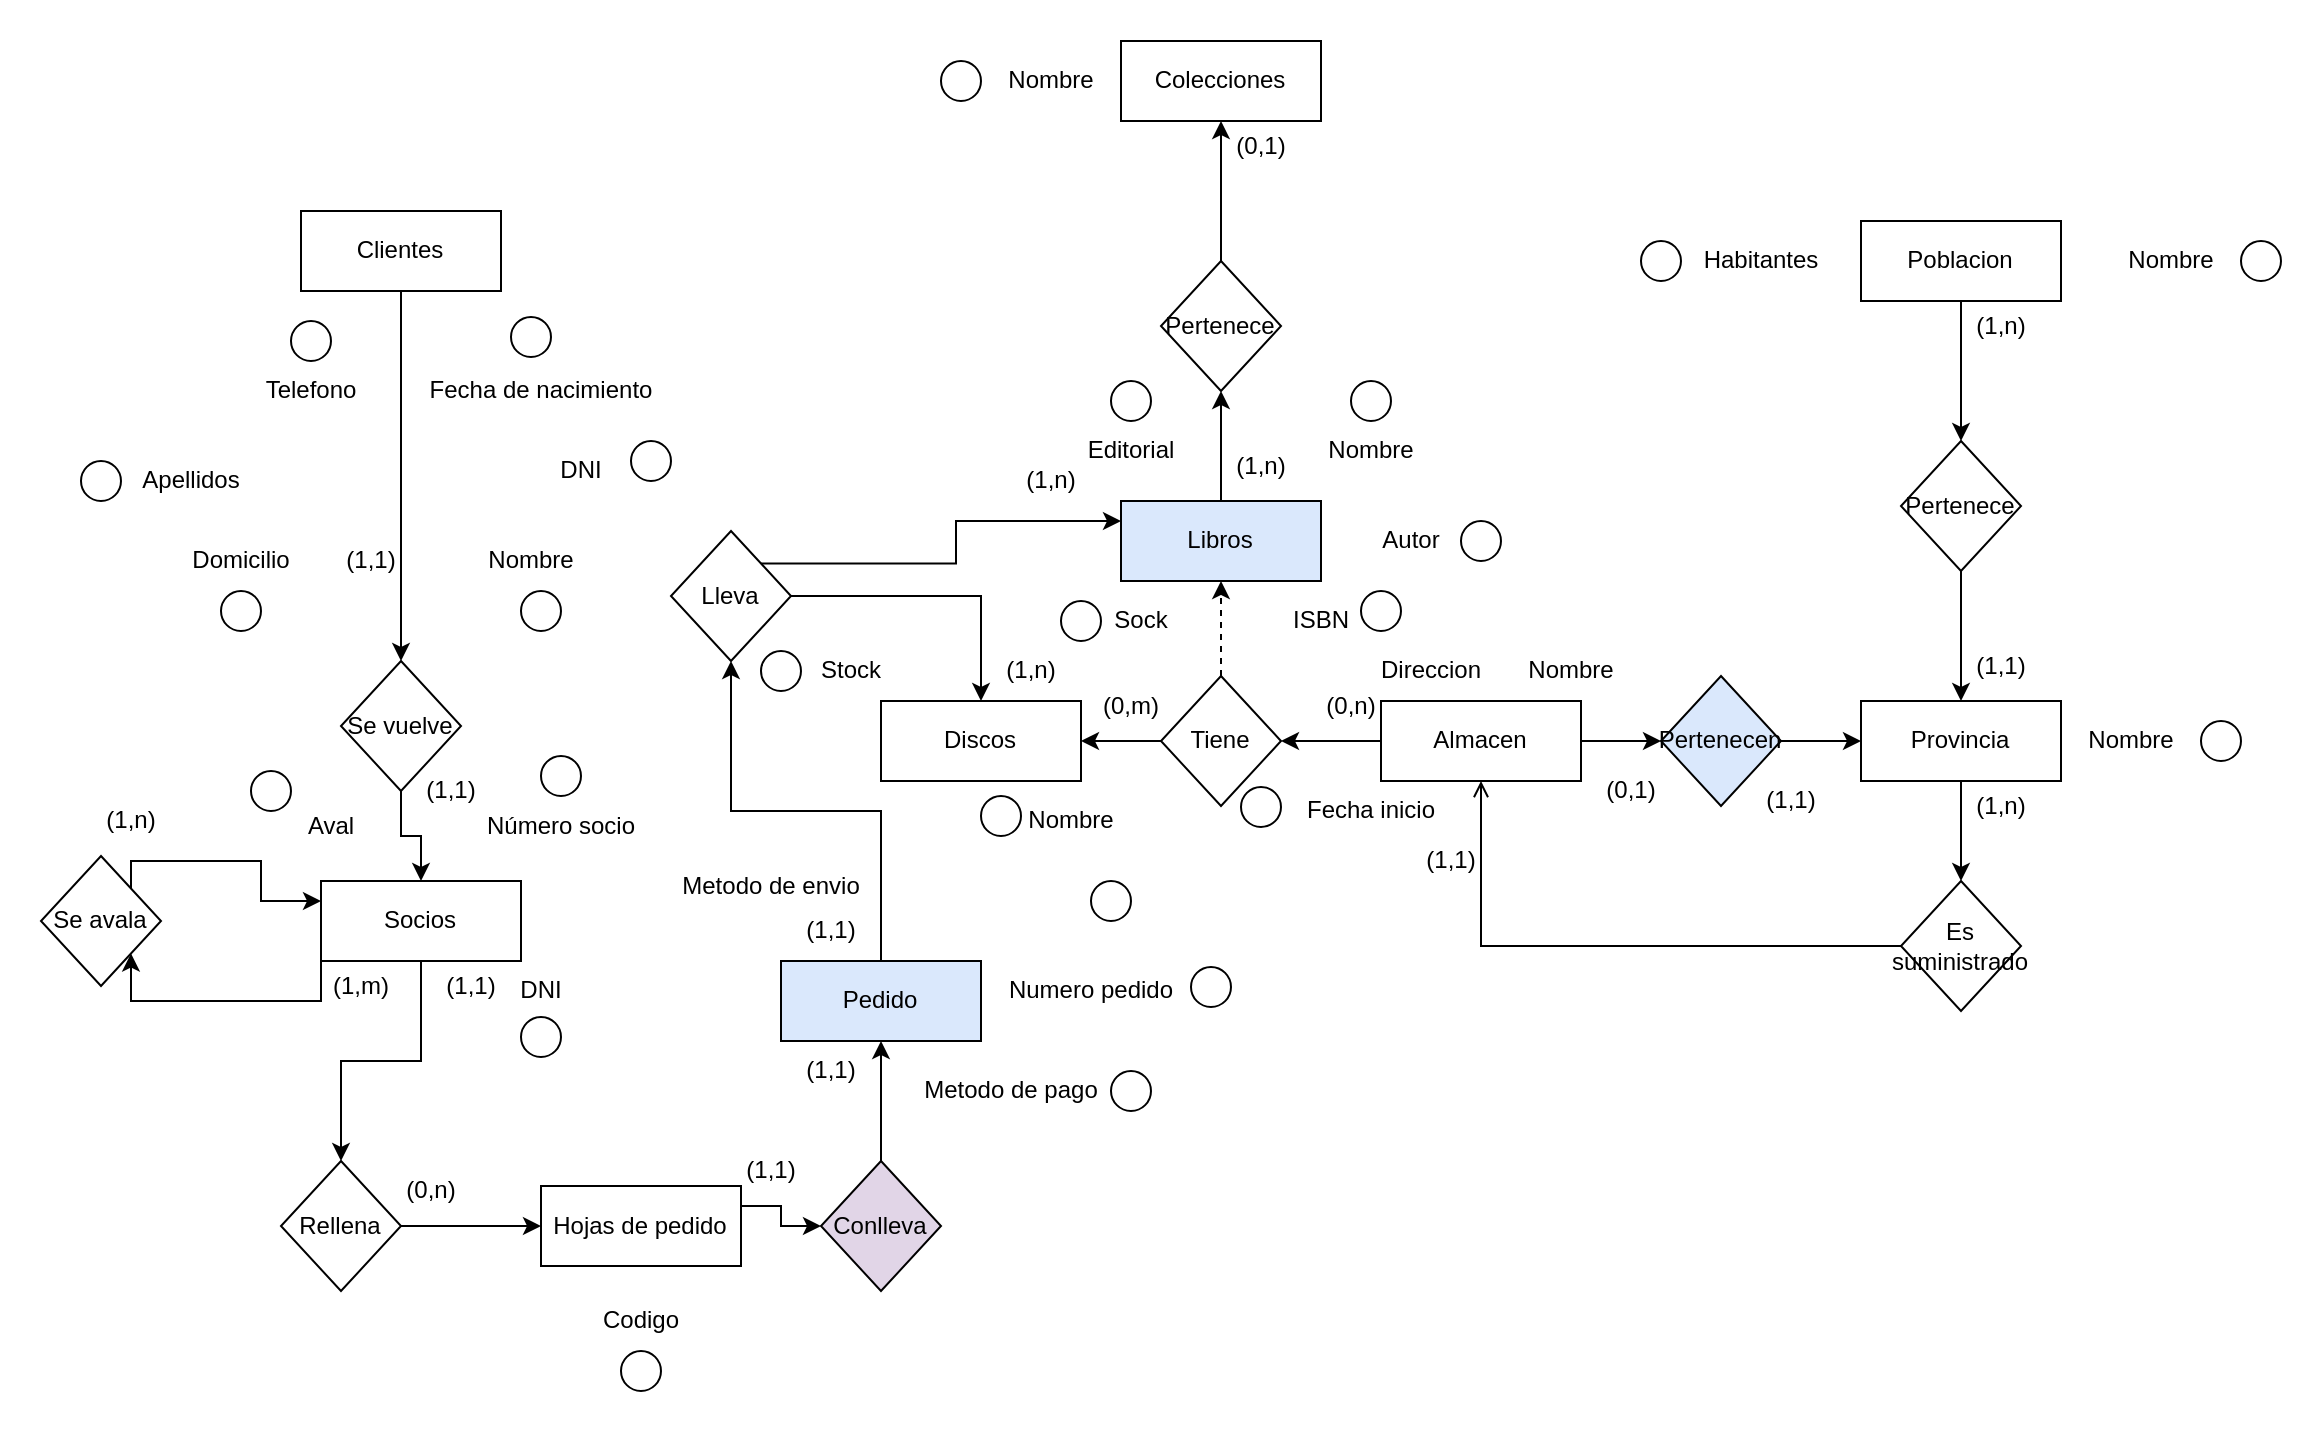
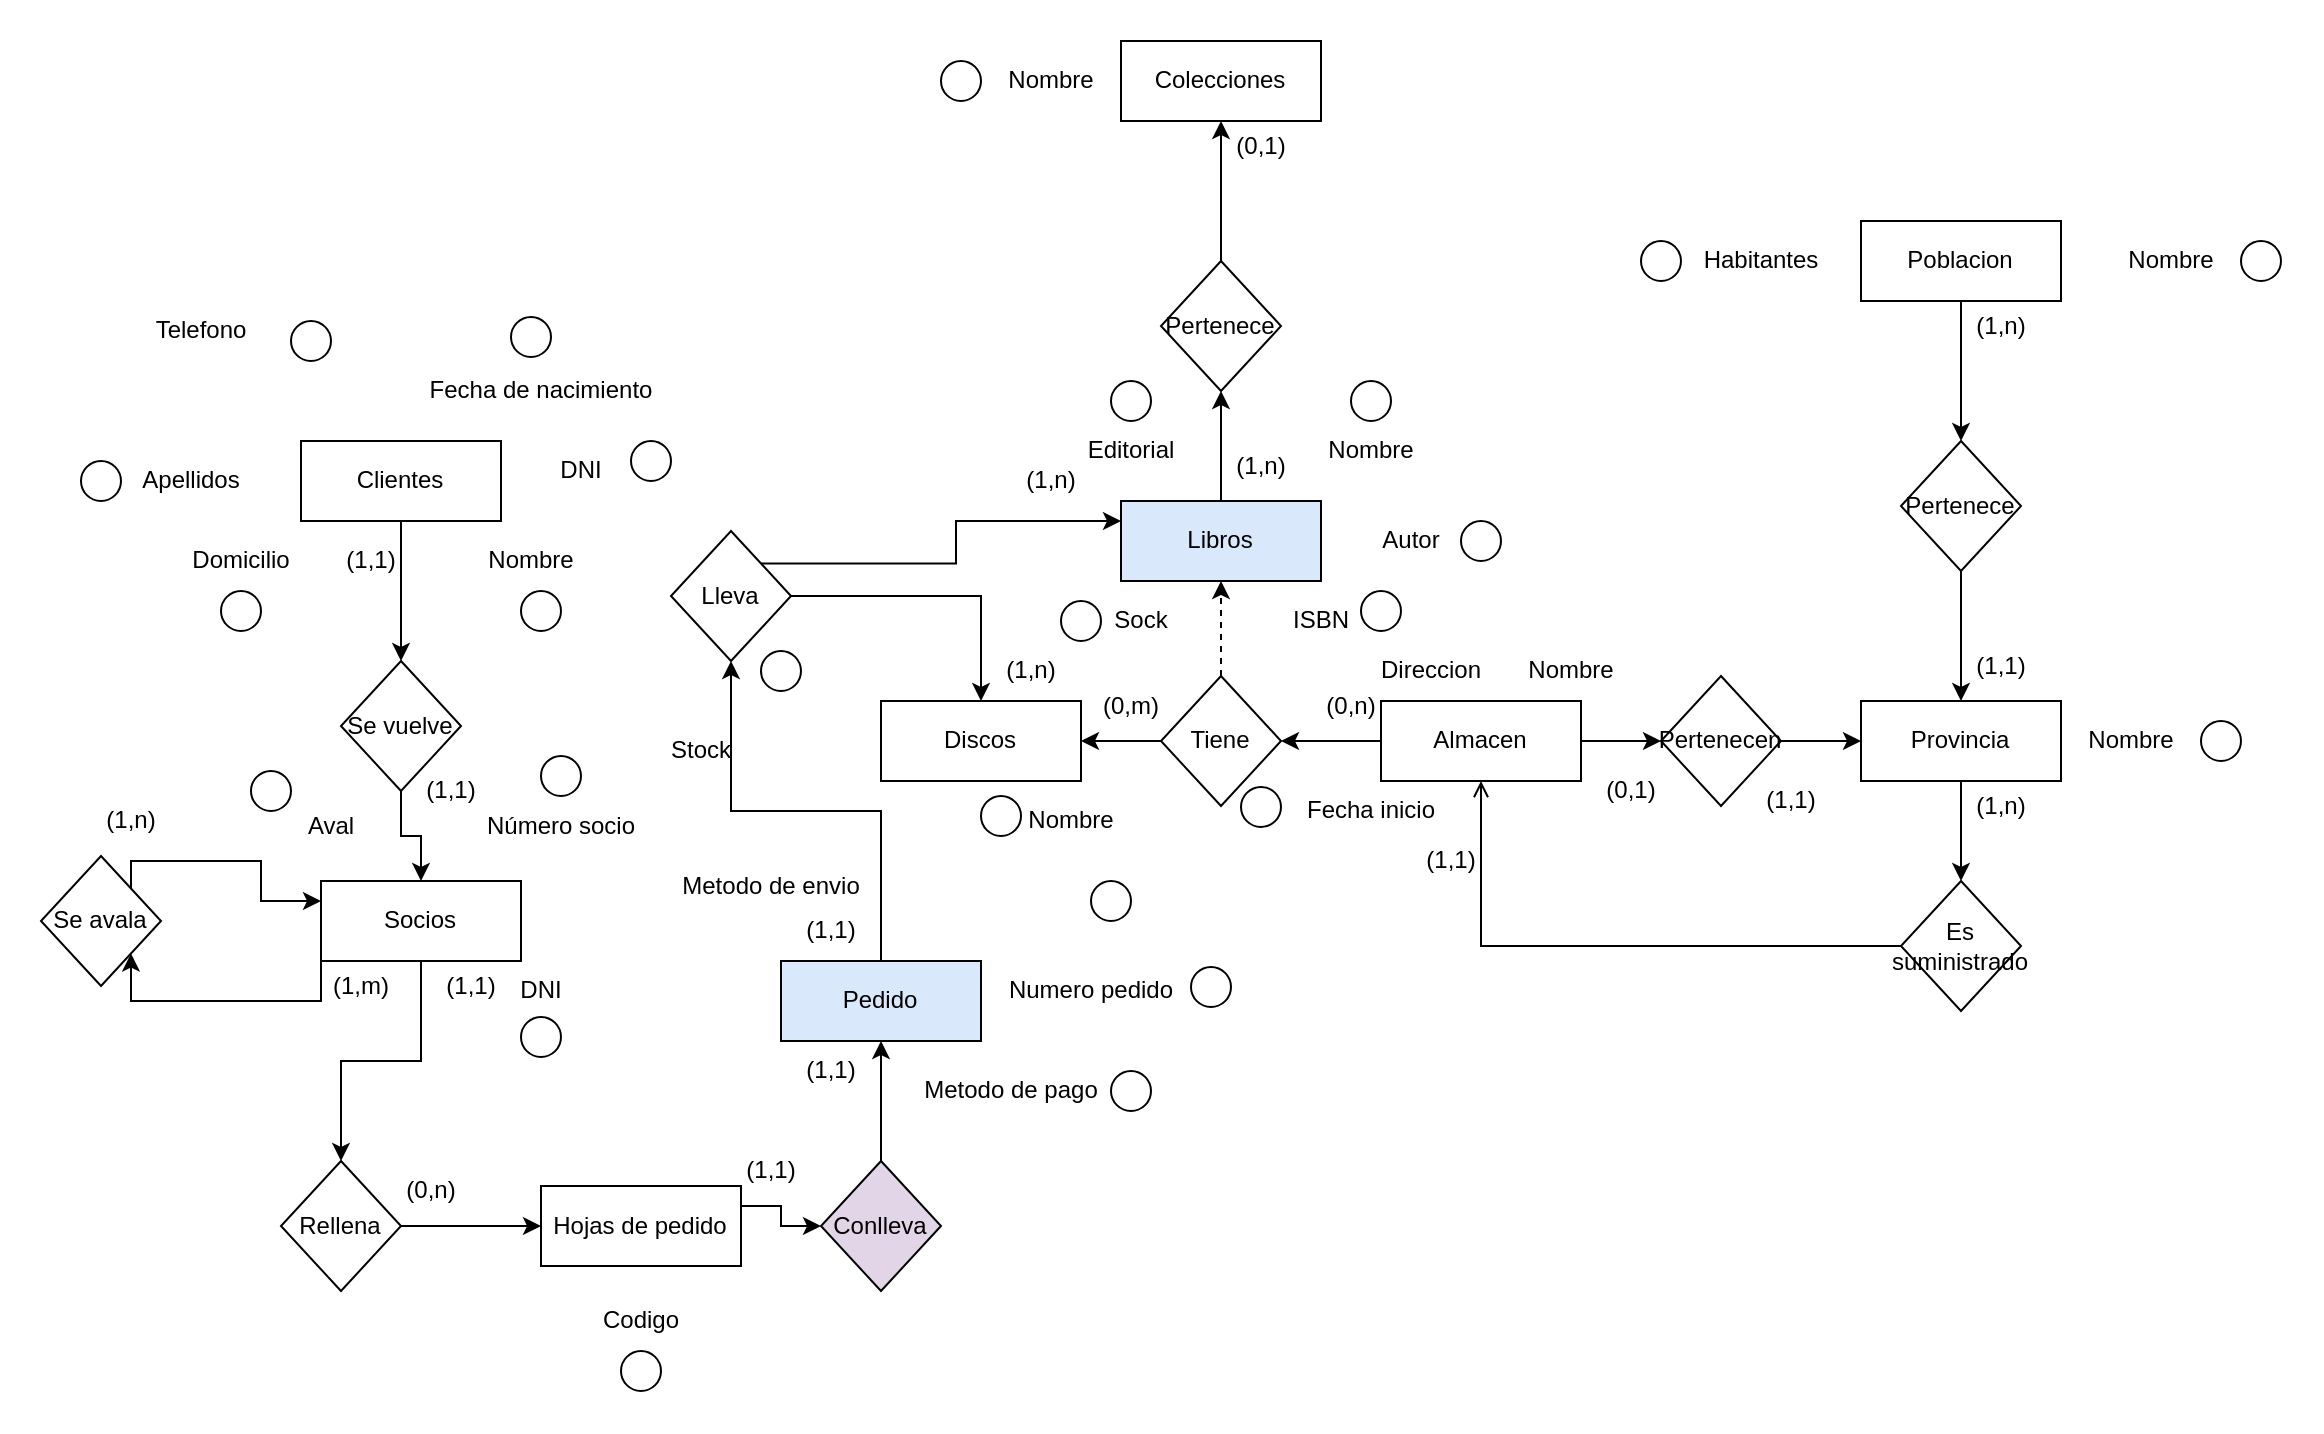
(401, 251) -> (401, 481)
(311, 391) -> (201, 331)
(851, 671) -> (701, 751)
(1721, 741) -> (1721, 741)
